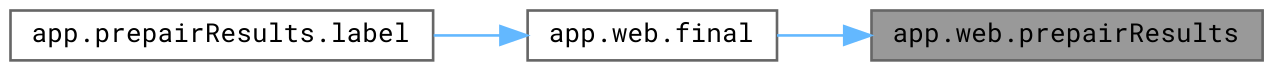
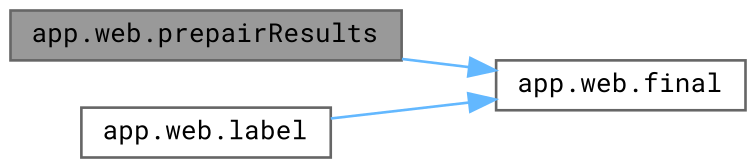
(222, 35) -> (206, 133)
(810, 35) -> (436, 63)
